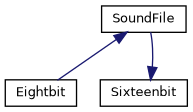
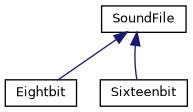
(153, 50) -> (135, 63)
